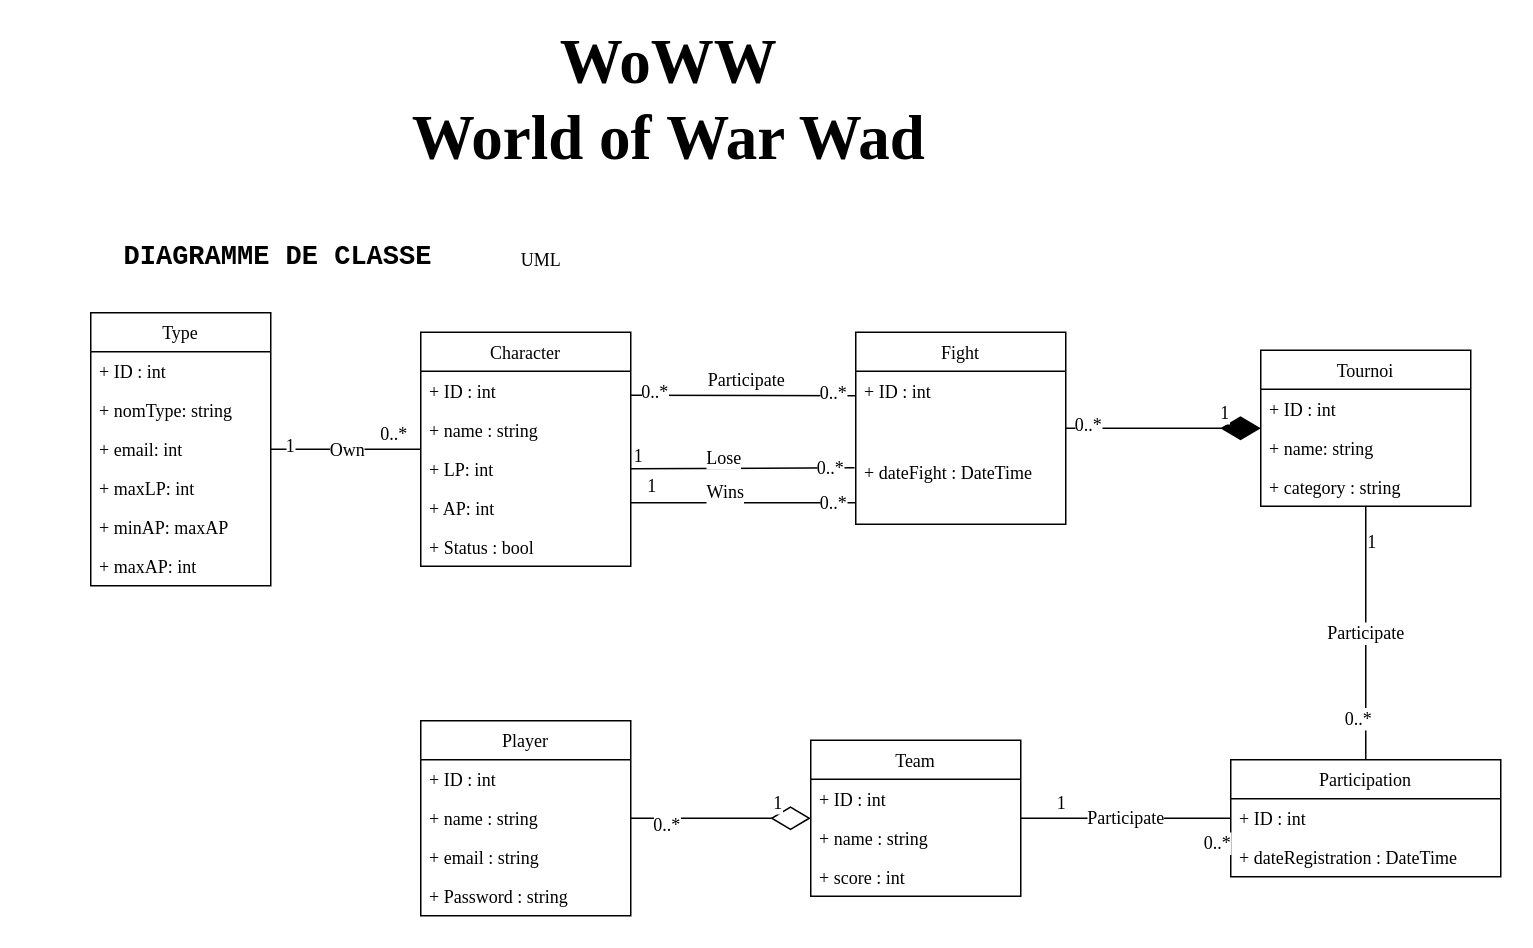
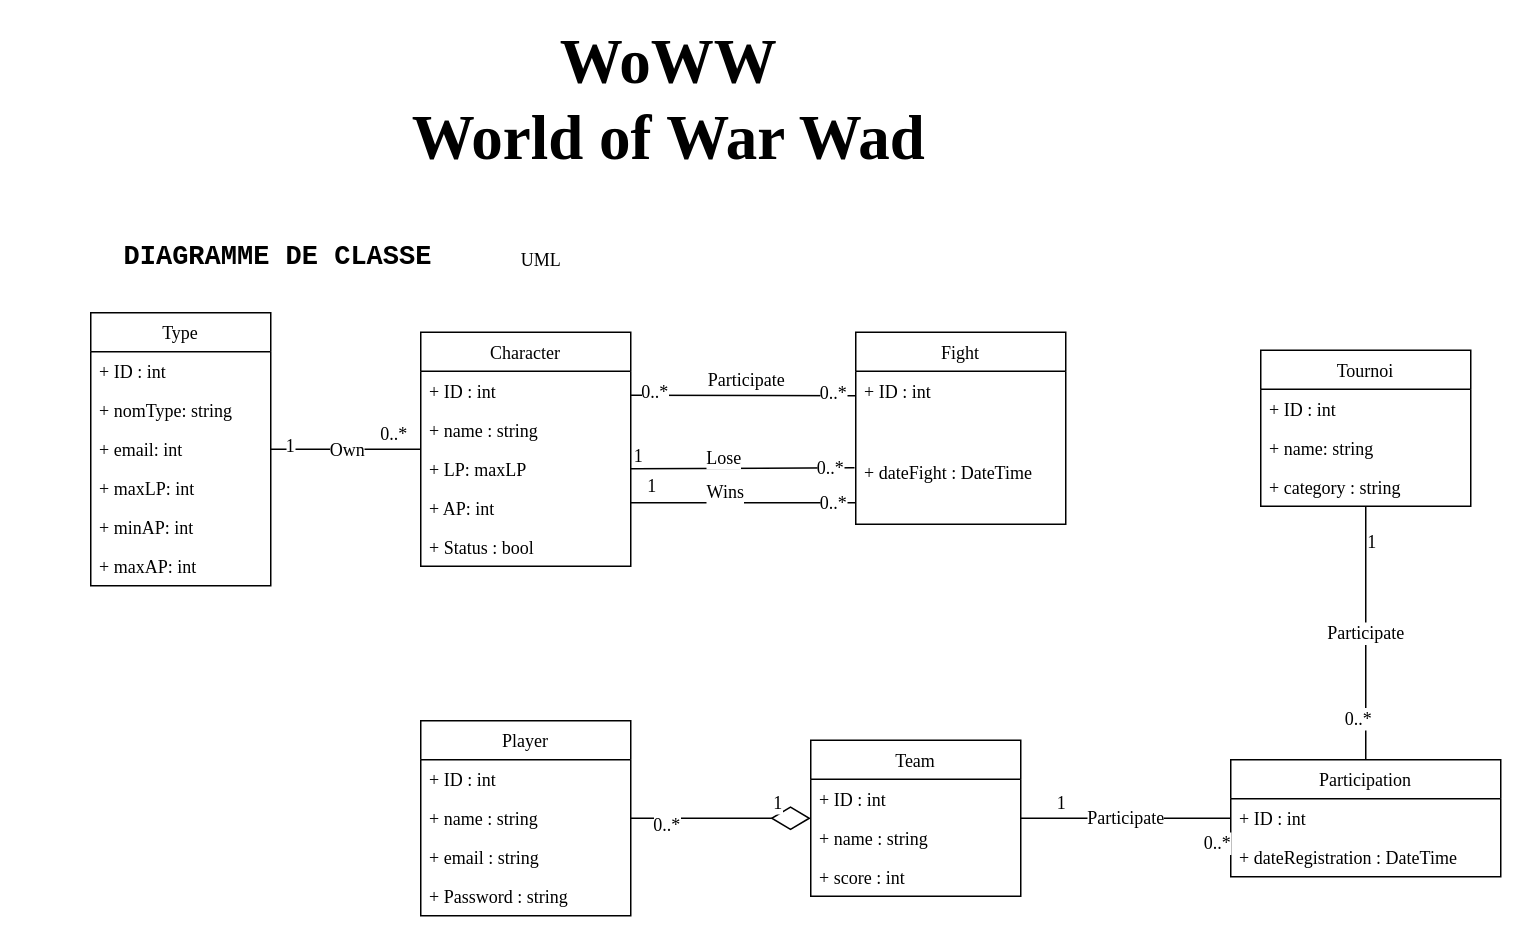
(1161, 428) -> none
(465, 470) -> (477, 470)
(160, 528) -> (148, 528)
